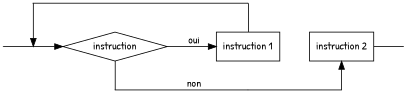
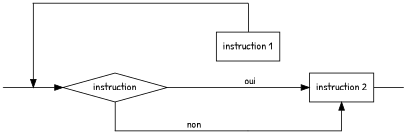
(188, 47) -> (234, 88)
